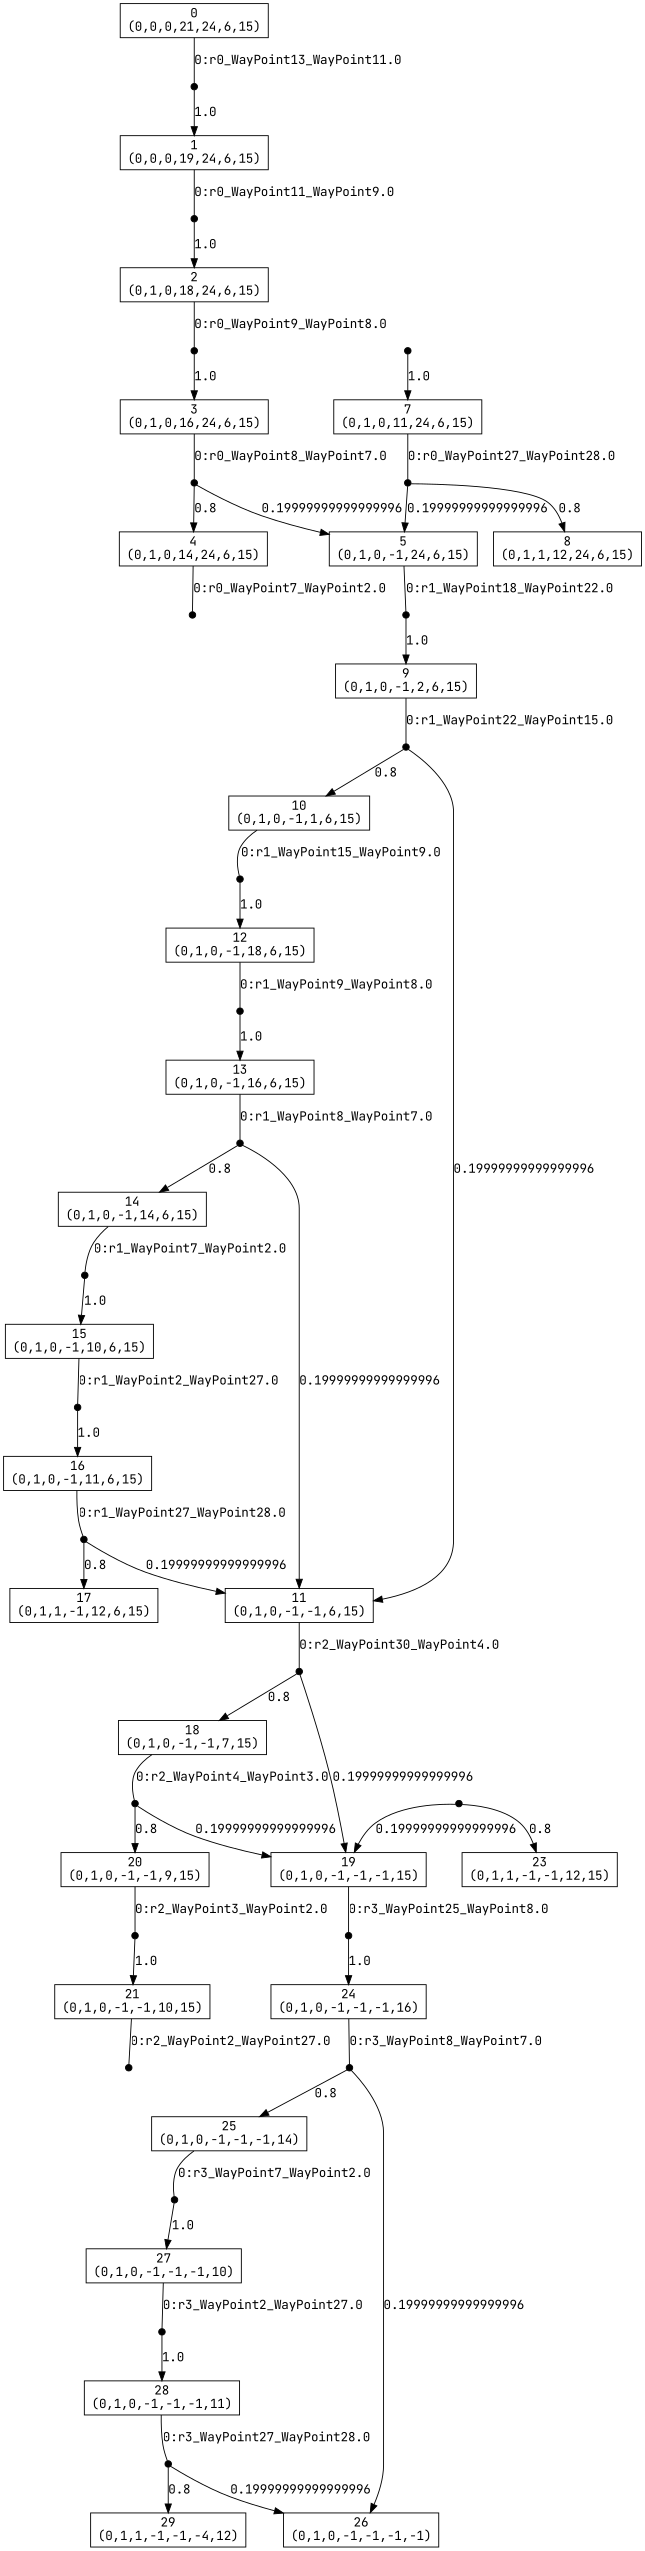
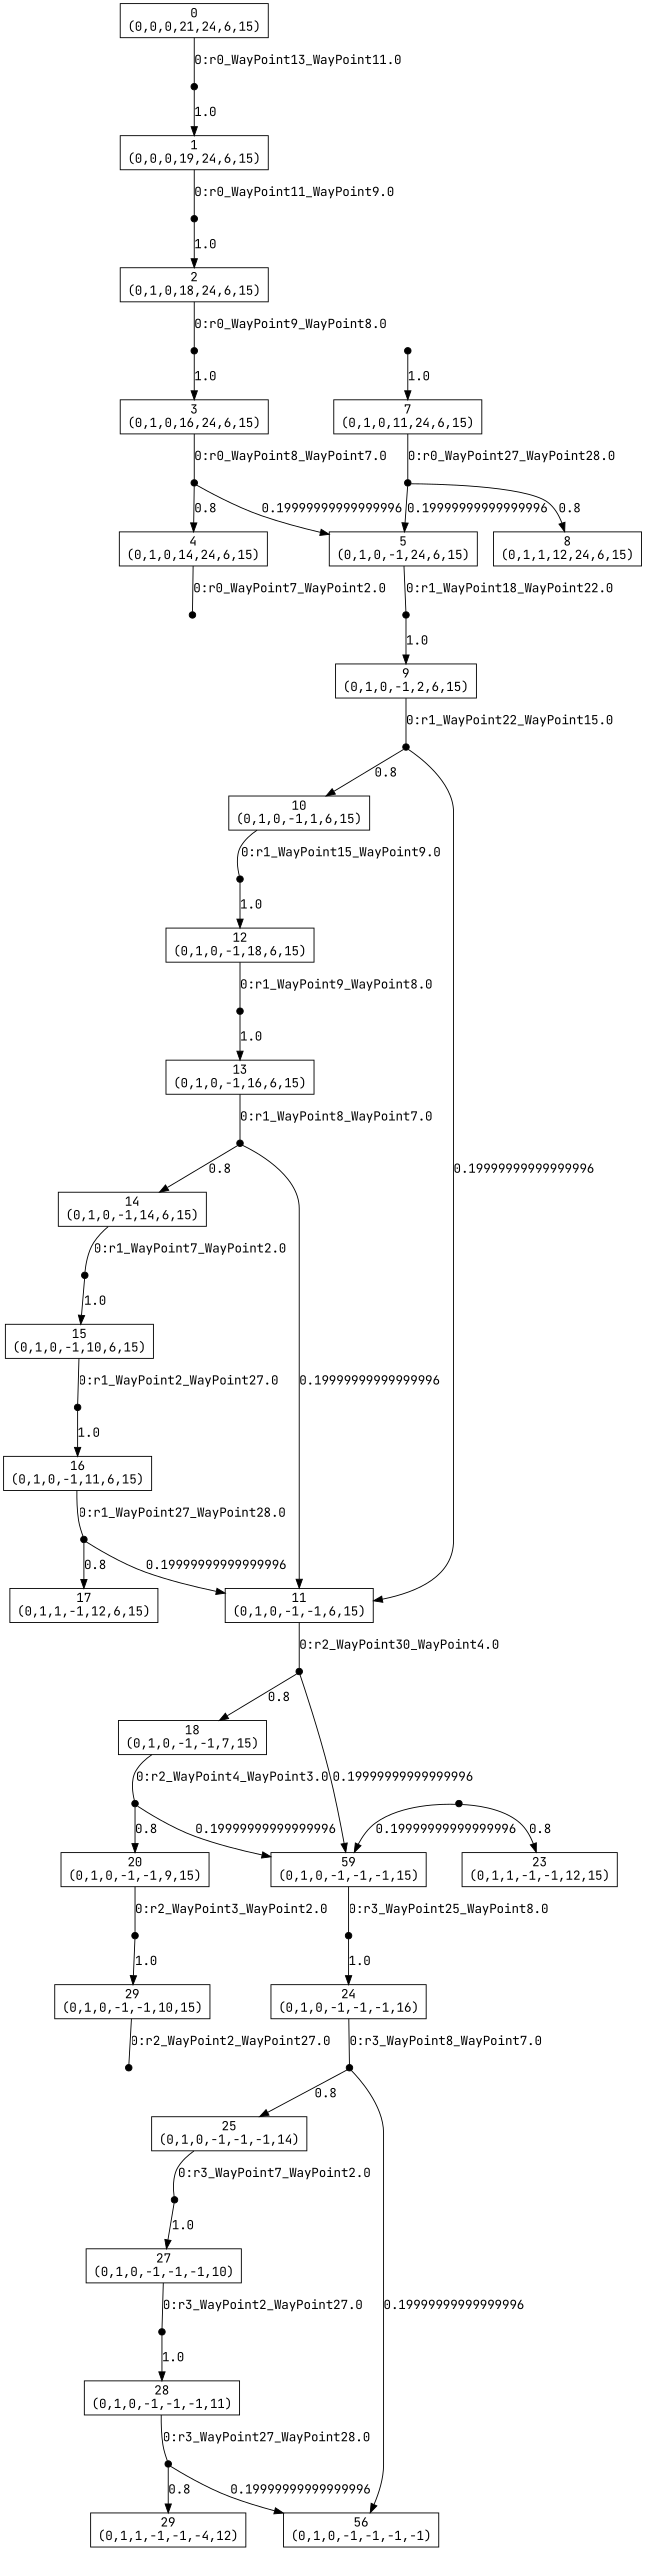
(349, 1870) -> (349, 1870)
(132, 2002) -> (132, 2002)
(361, 2530) -> (361, 2530)
